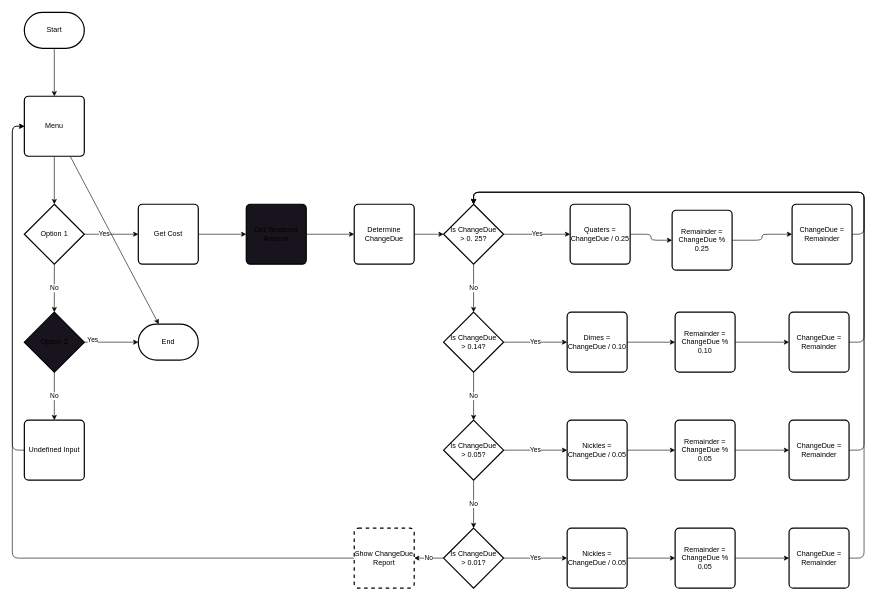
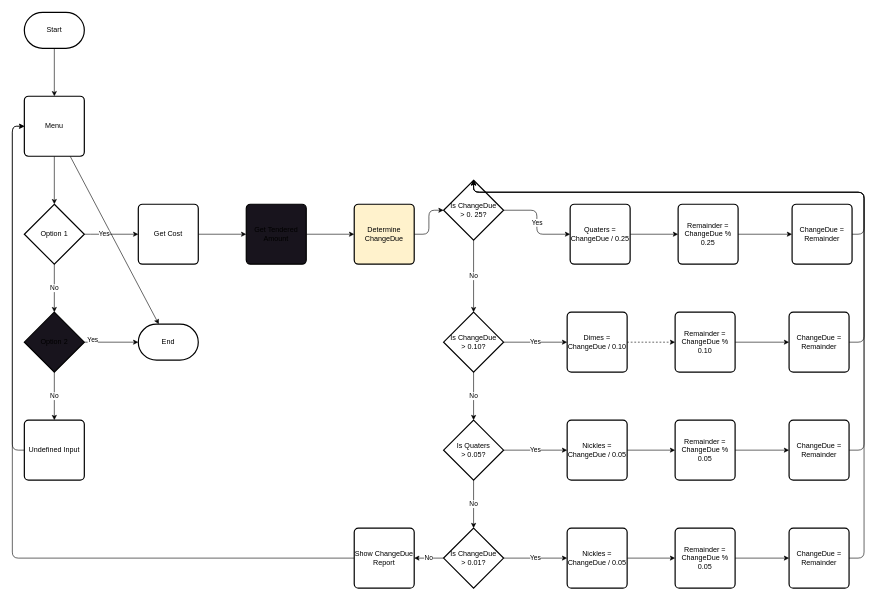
(384, 234) -> (384, 234)
(474, 234) -> (474, 210)
(702, 240) -> (708, 234)
(474, 342) -> (474, 342)
(649, 342) -> (649, 342)
(474, 450) -> (474, 450)
(384, 558) -> (384, 558)
